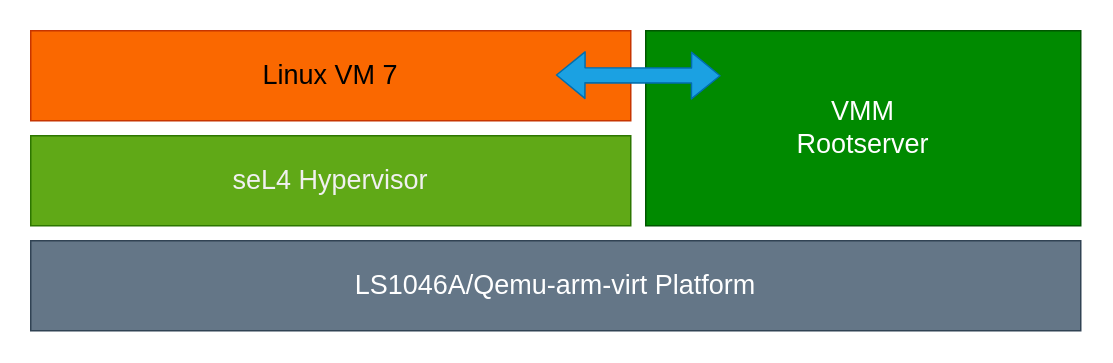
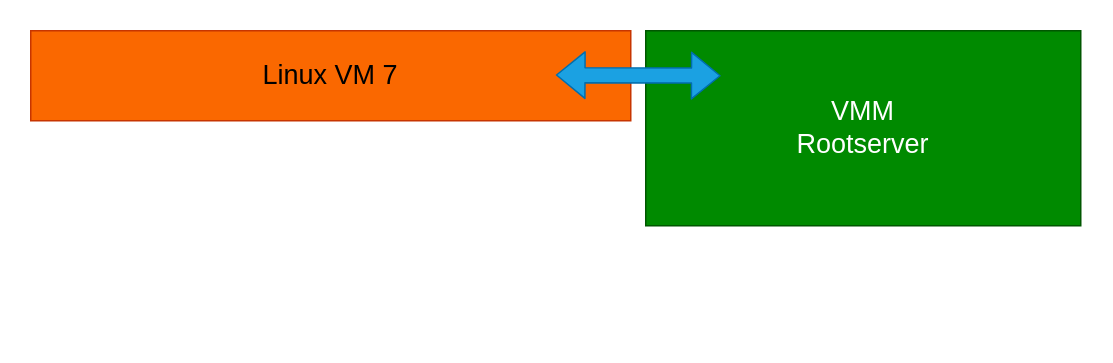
(331, 181) -> none
(556, 286) -> none
